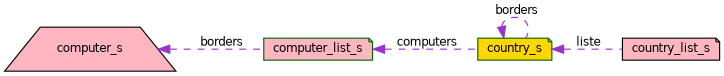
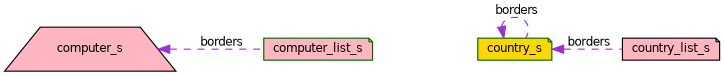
(587, 43) -> (587, 43)
(431, 49) -> none
